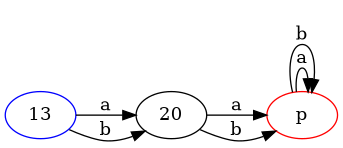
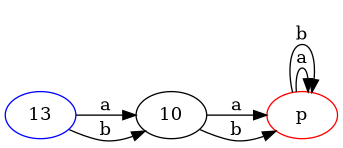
(171, 115) -> (171, 115)
